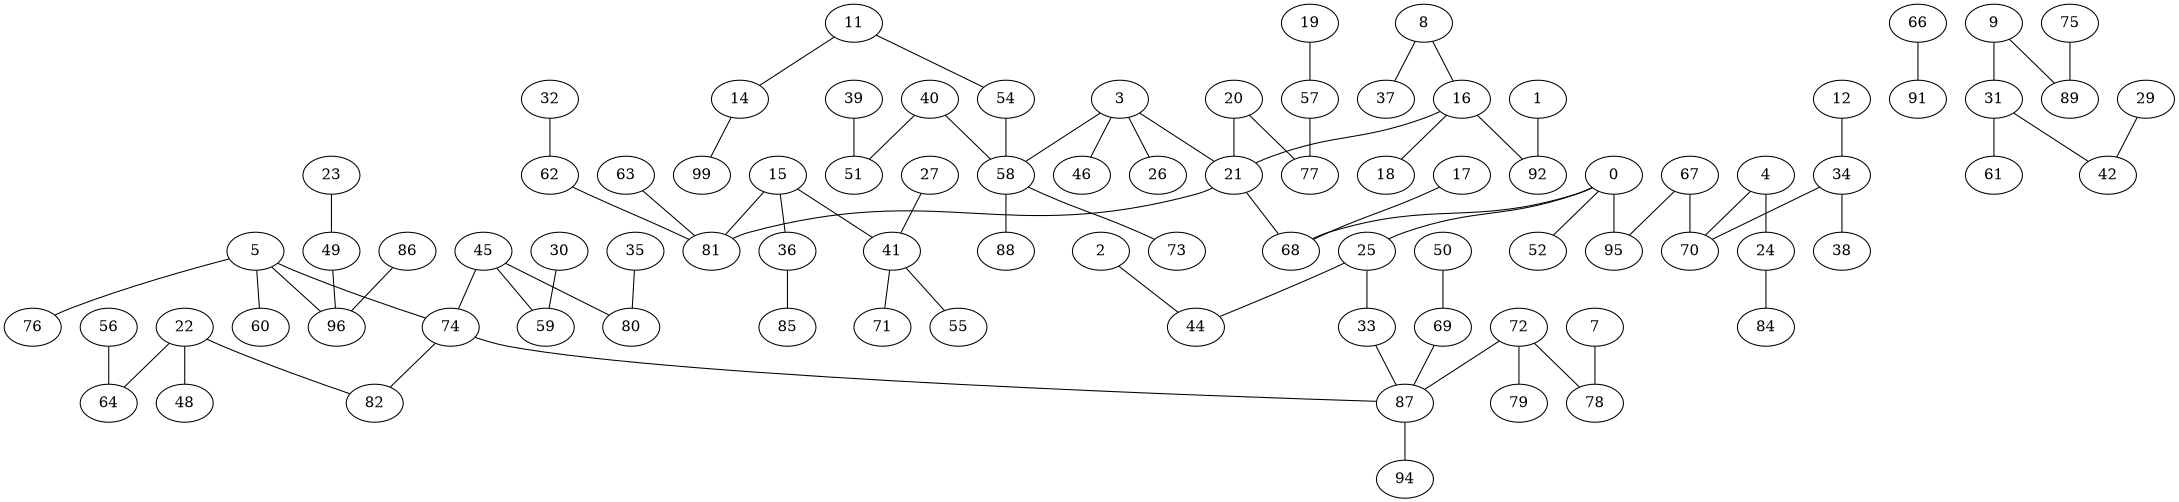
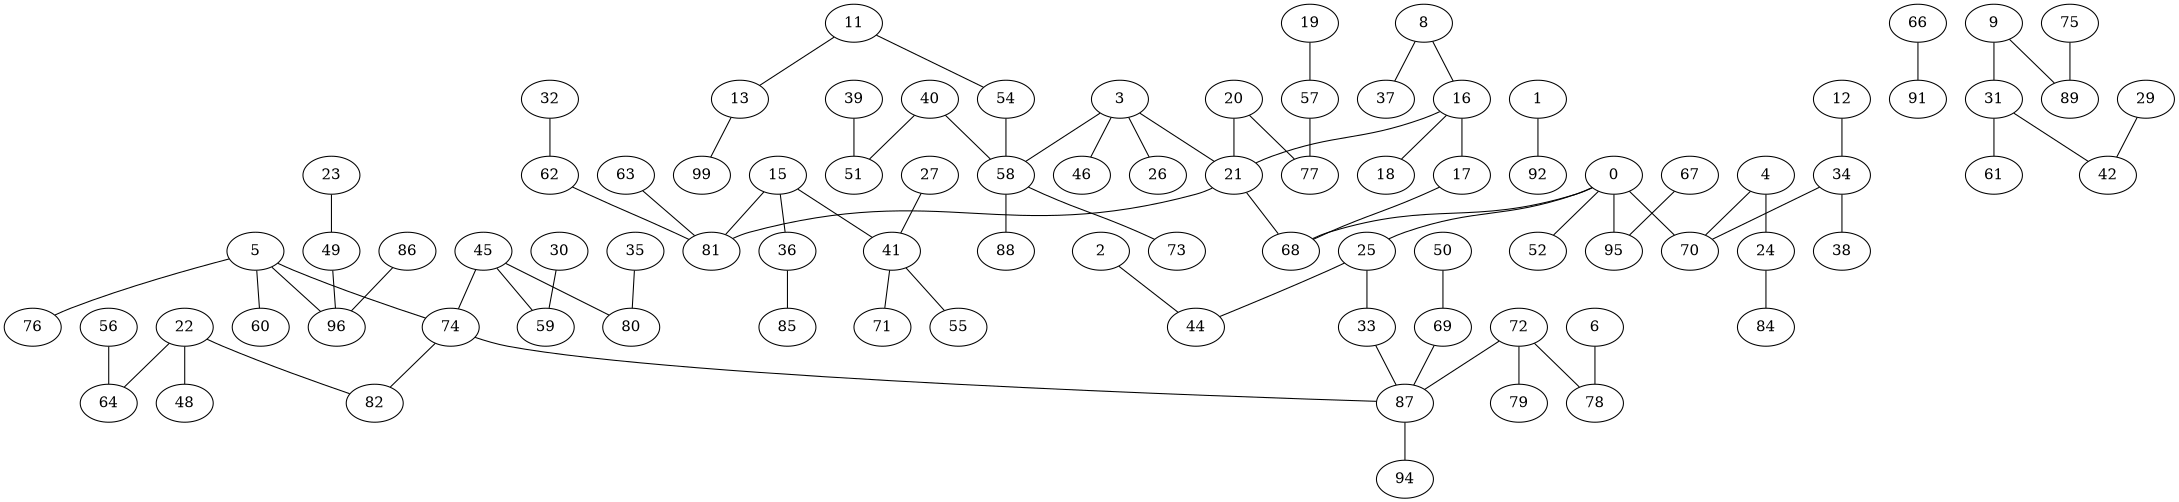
(740, 99) -> (740, 99)
(1500, 137) -> (1462, 137)
(1690, 213) -> (1647, 209)
(1595, 327) -> (1595, 327)
